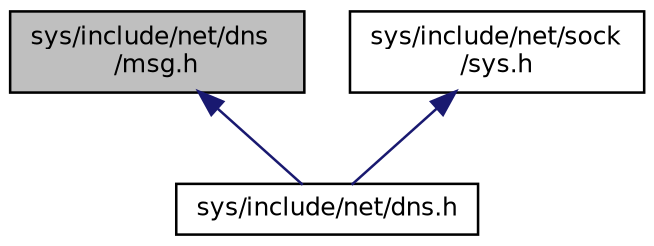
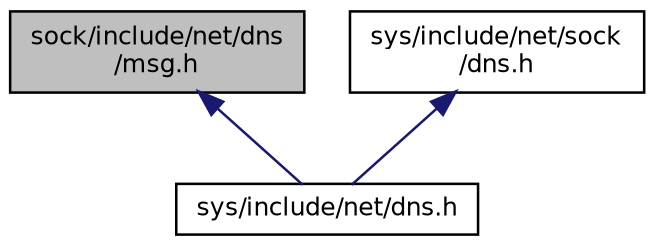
(157, 52) -> (157, 52)
(497, 52) -> (497, 52)
